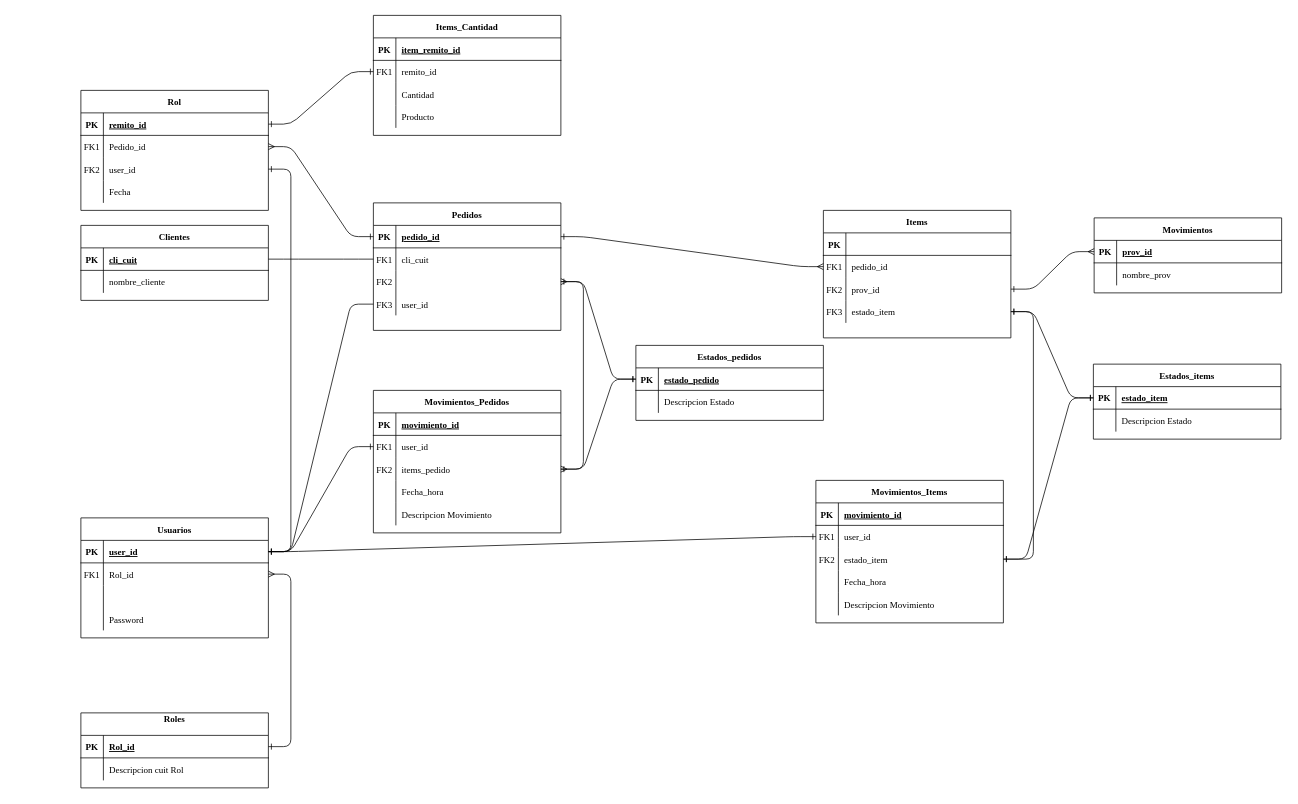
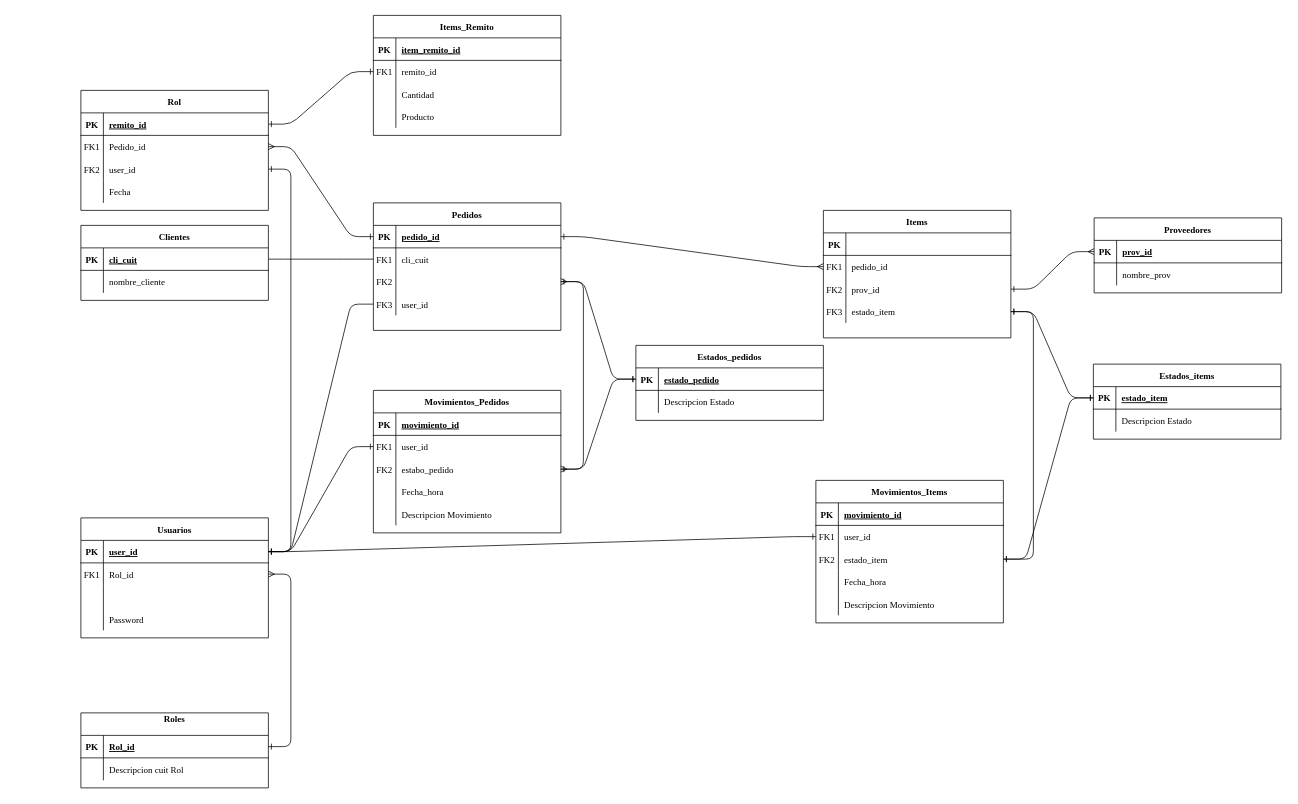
(467, 27) -> (467, 27)
(1187, 230) -> (1187, 230)
(429, 470) -> (433, 470)
